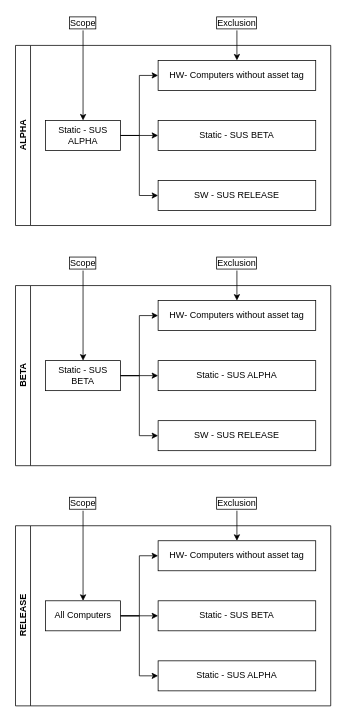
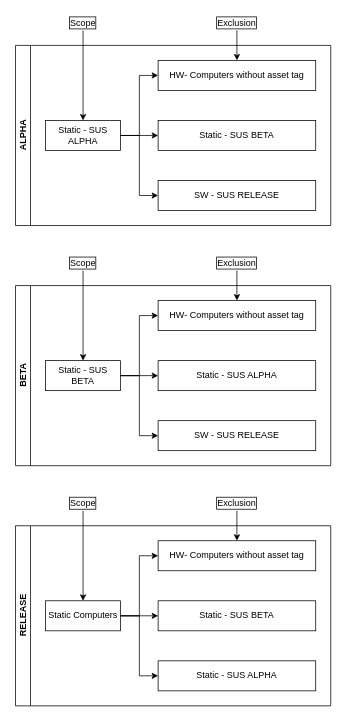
(83, 615) -> (83, 615)
